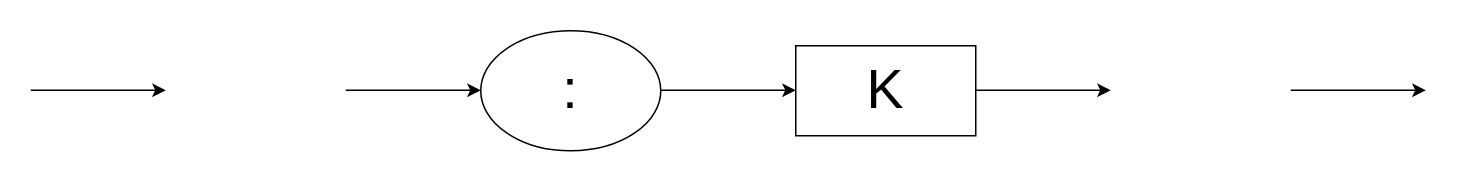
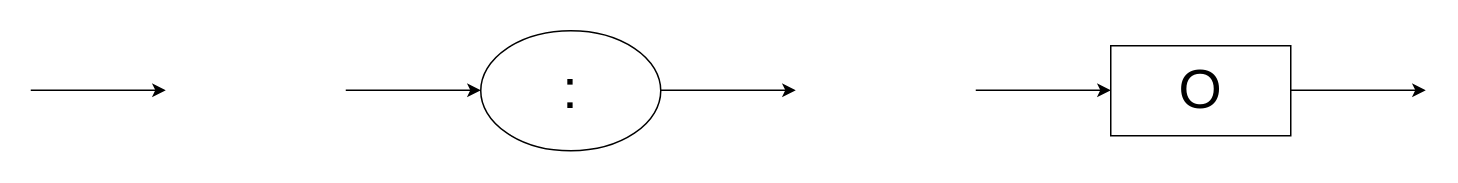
(886, 91) -> none
none -> (1201, 91)
